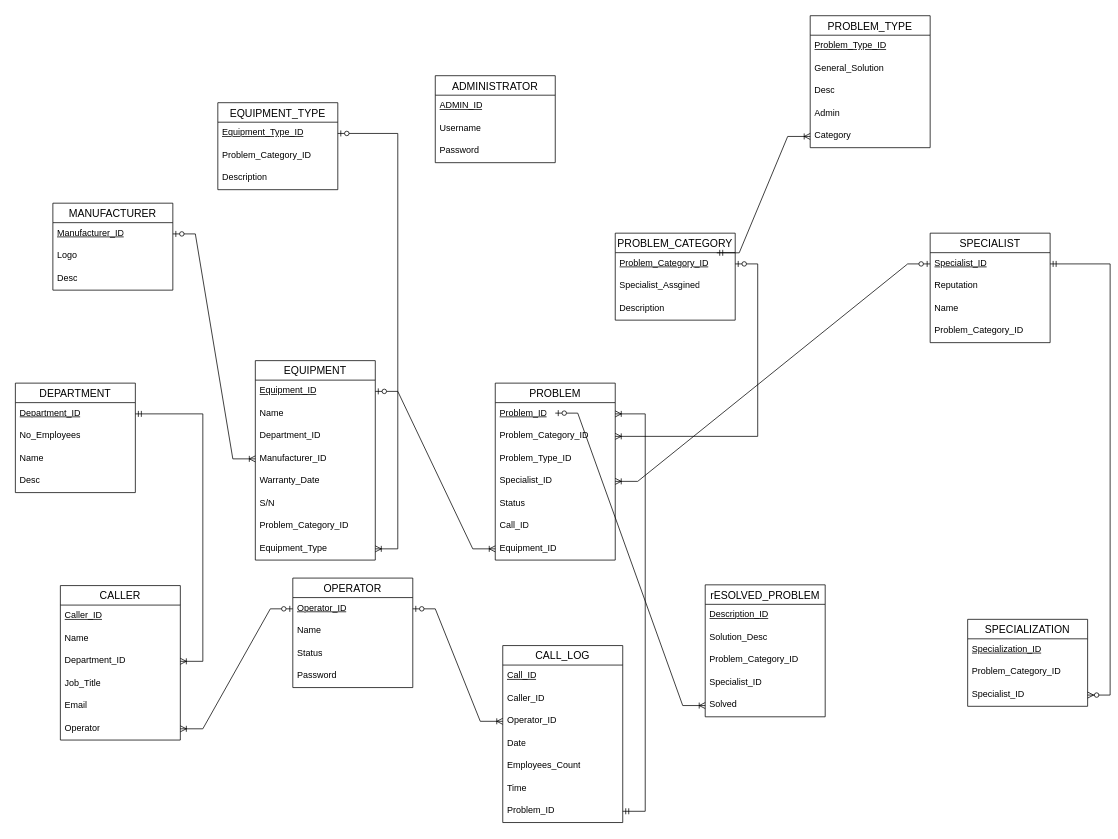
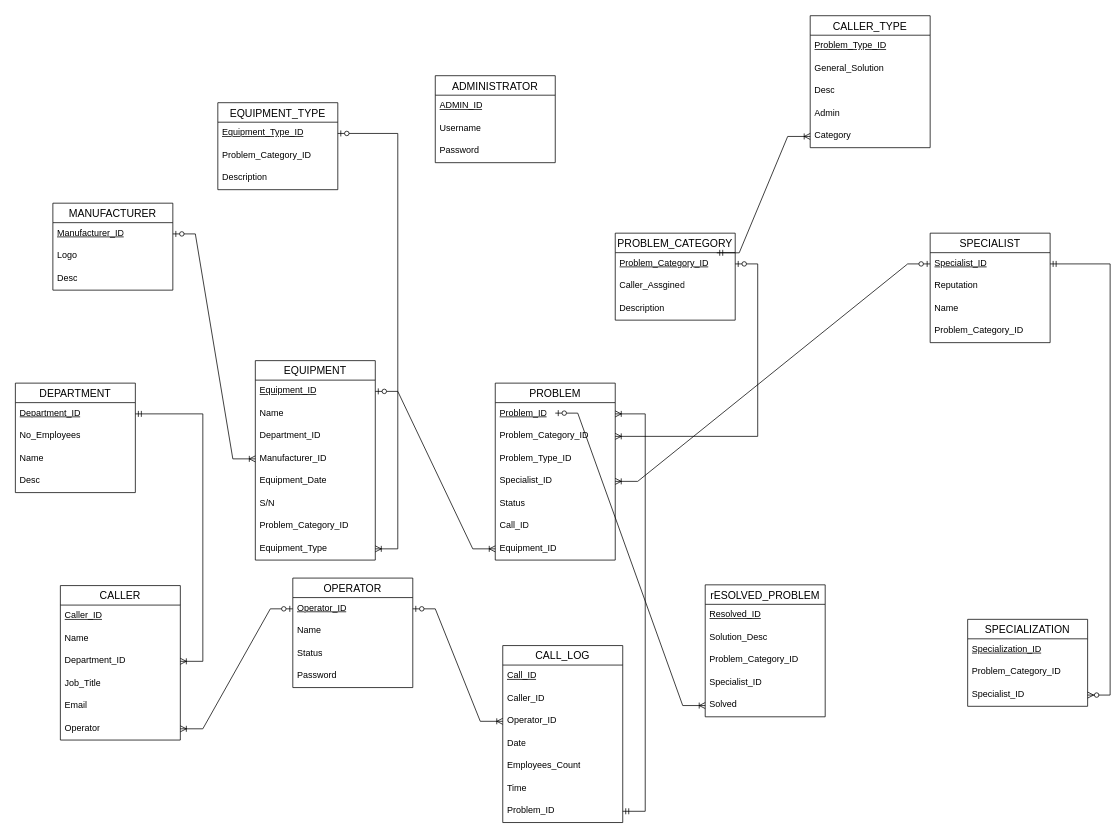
(870, 26) -> (870, 26)
(663, 286) -> (654, 286)
(293, 481) -> (294, 481)
(743, 615) -> (736, 615)
